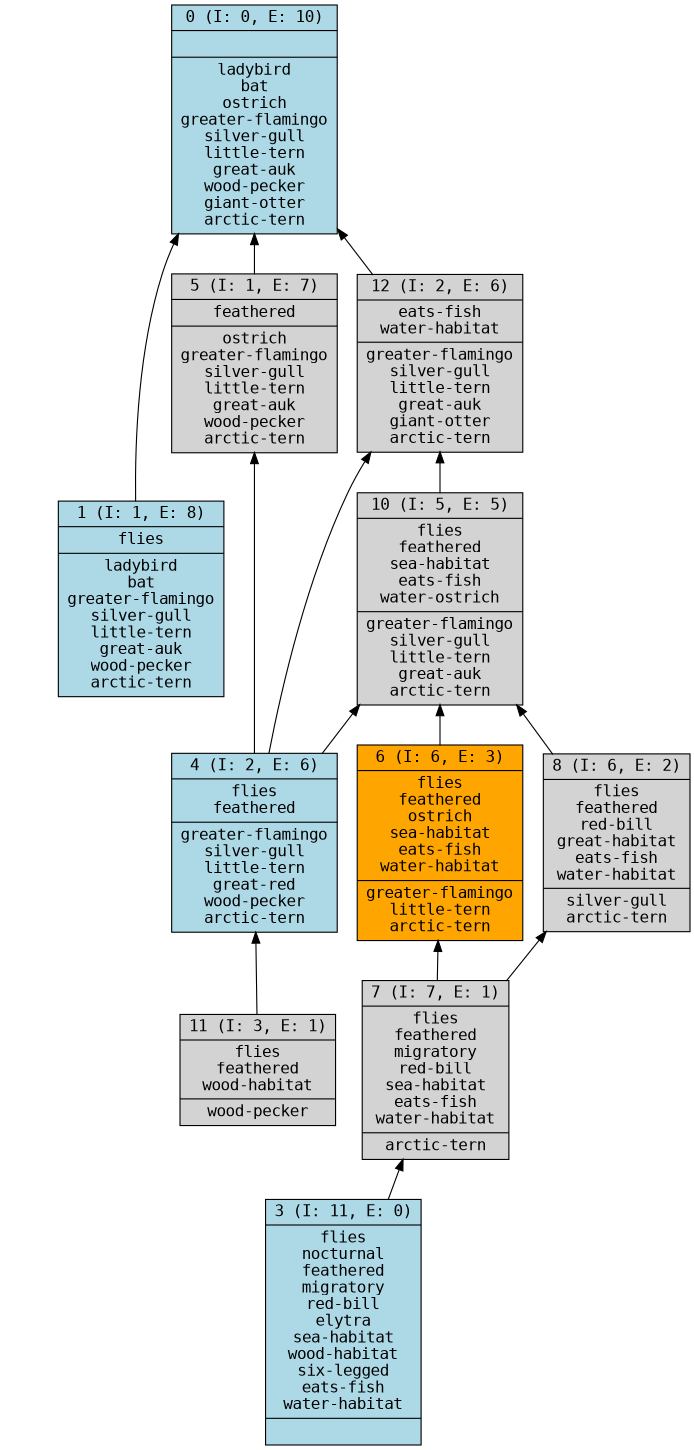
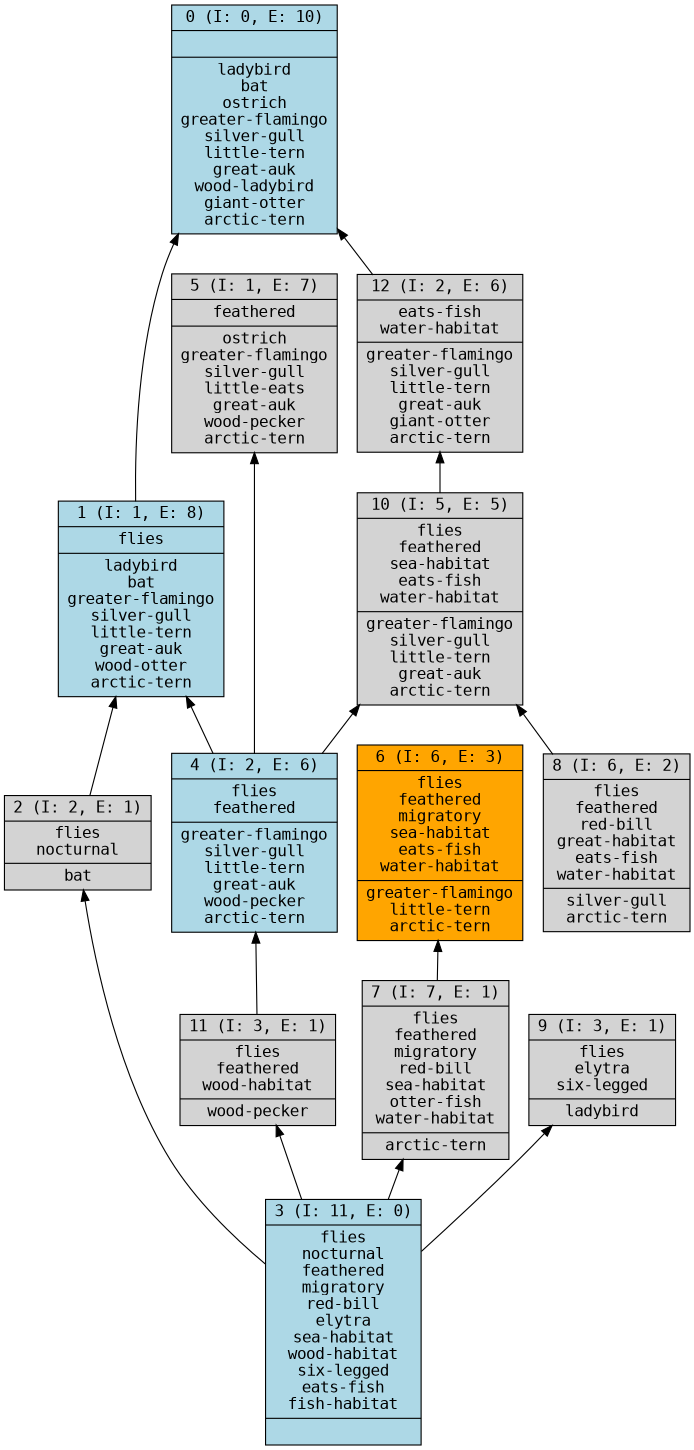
(254, 187) -> (254, 187)
(254, 260) -> none
(254, 389) -> (254, 389)
(440, 598) -> (440, 598)
(306, 604) -> (202, 730)
(141, 666) -> (141, 666)
(440, 731) -> none
(440, 817) -> (440, 817)
none -> (78, 843)
(254, 885) -> (254, 885)
(523, 961) -> none
none -> (602, 1070)
(436, 1102) -> (436, 1102)
none -> (291, 1168)
(343, 1404) -> (343, 1404)
